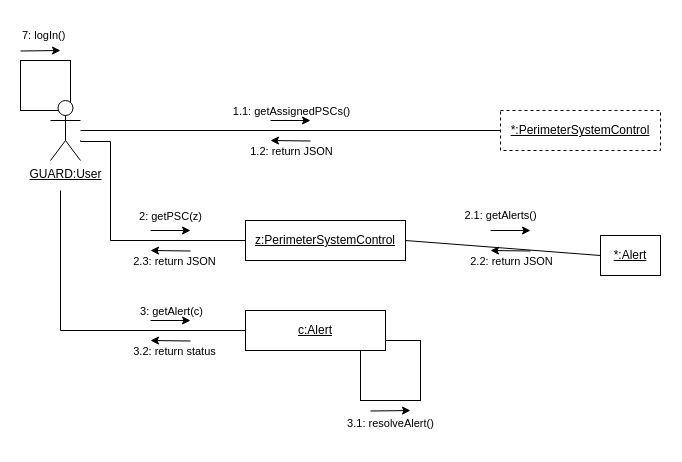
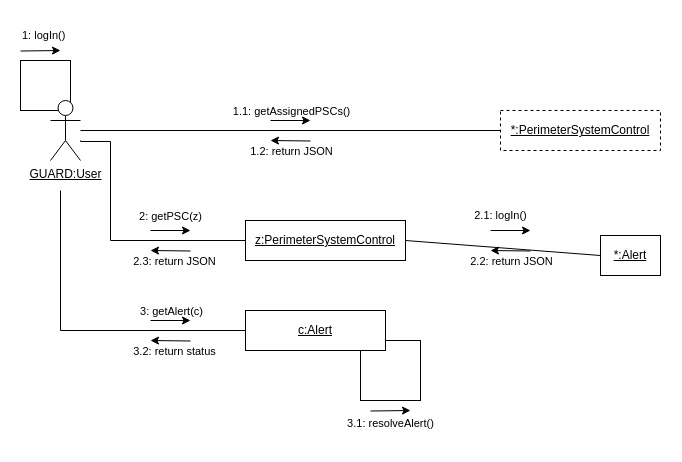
(49, 36) -> (49, 36)
(501, 216) -> (501, 216)
